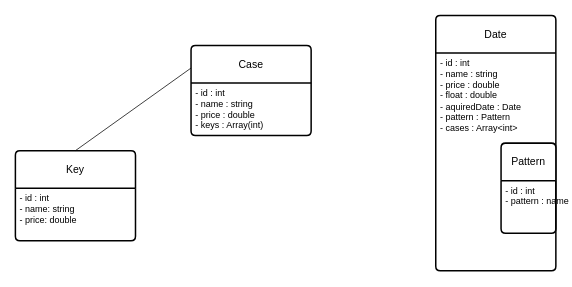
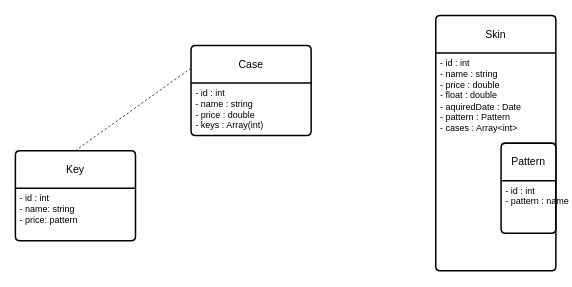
(495, 34) -> (495, 34)
(133, 109) -> (133, 109)
(52, 209) -> (56, 209)
